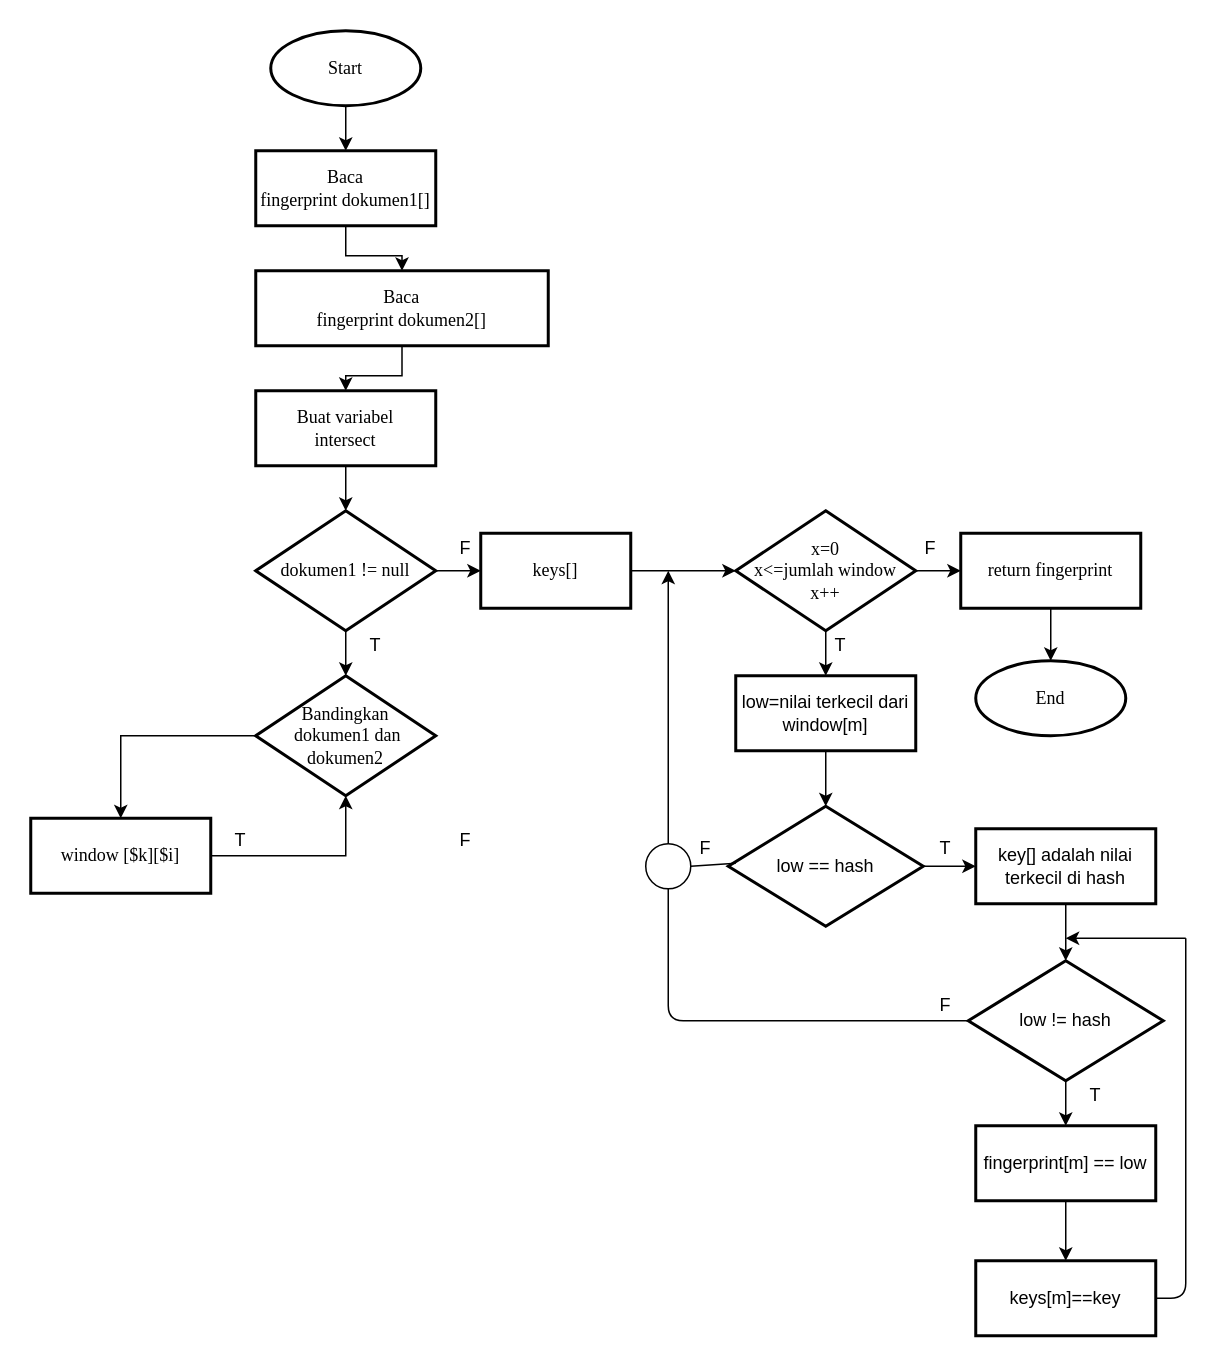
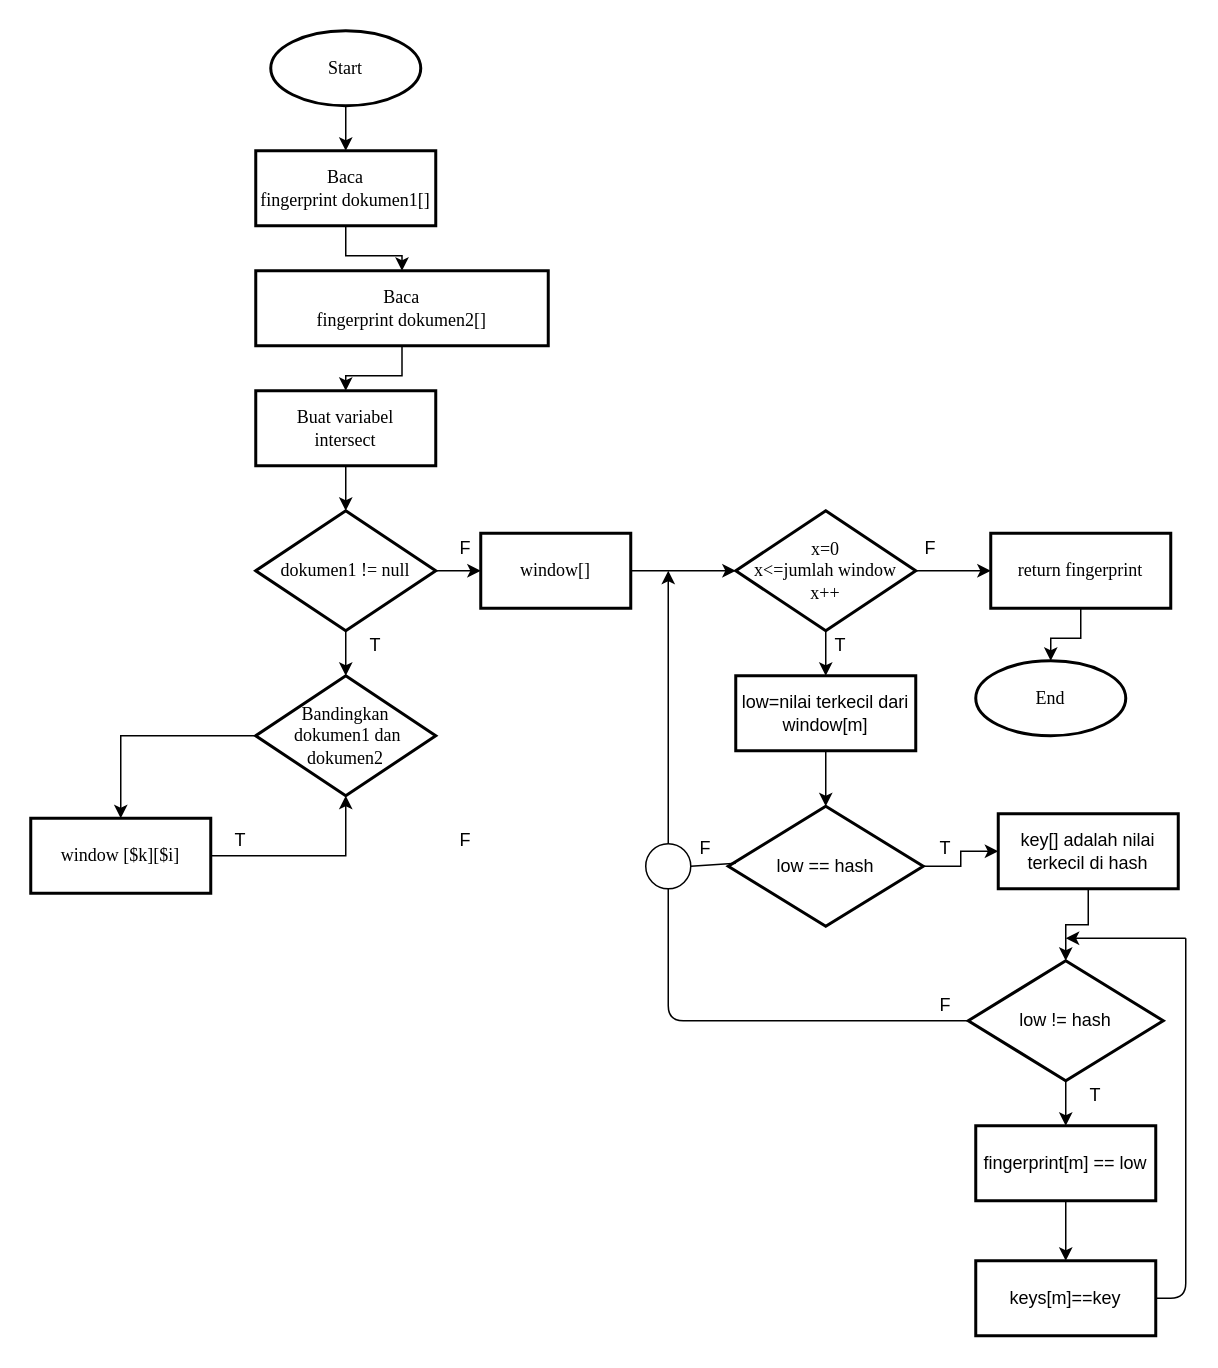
(556, 571) -> (556, 571)
(1051, 571) -> (1081, 571)
(1066, 866) -> (1088, 851)
